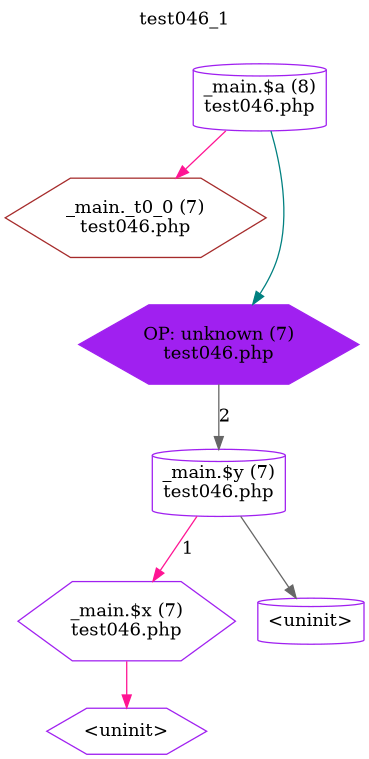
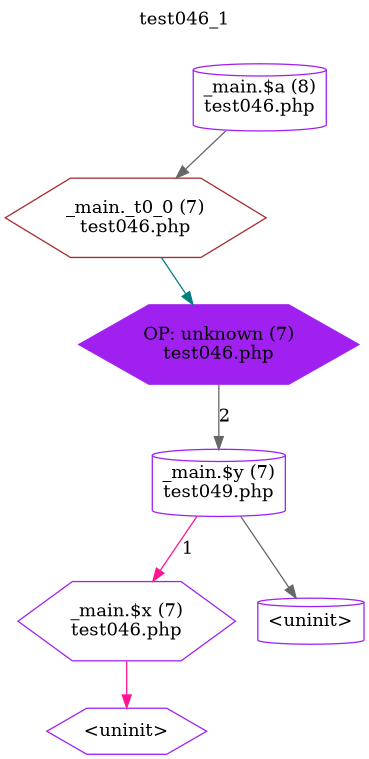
(206, 150) -> (206, 150)
(284, 214) -> (174, 276)
(219, 483) -> (219, 483)
